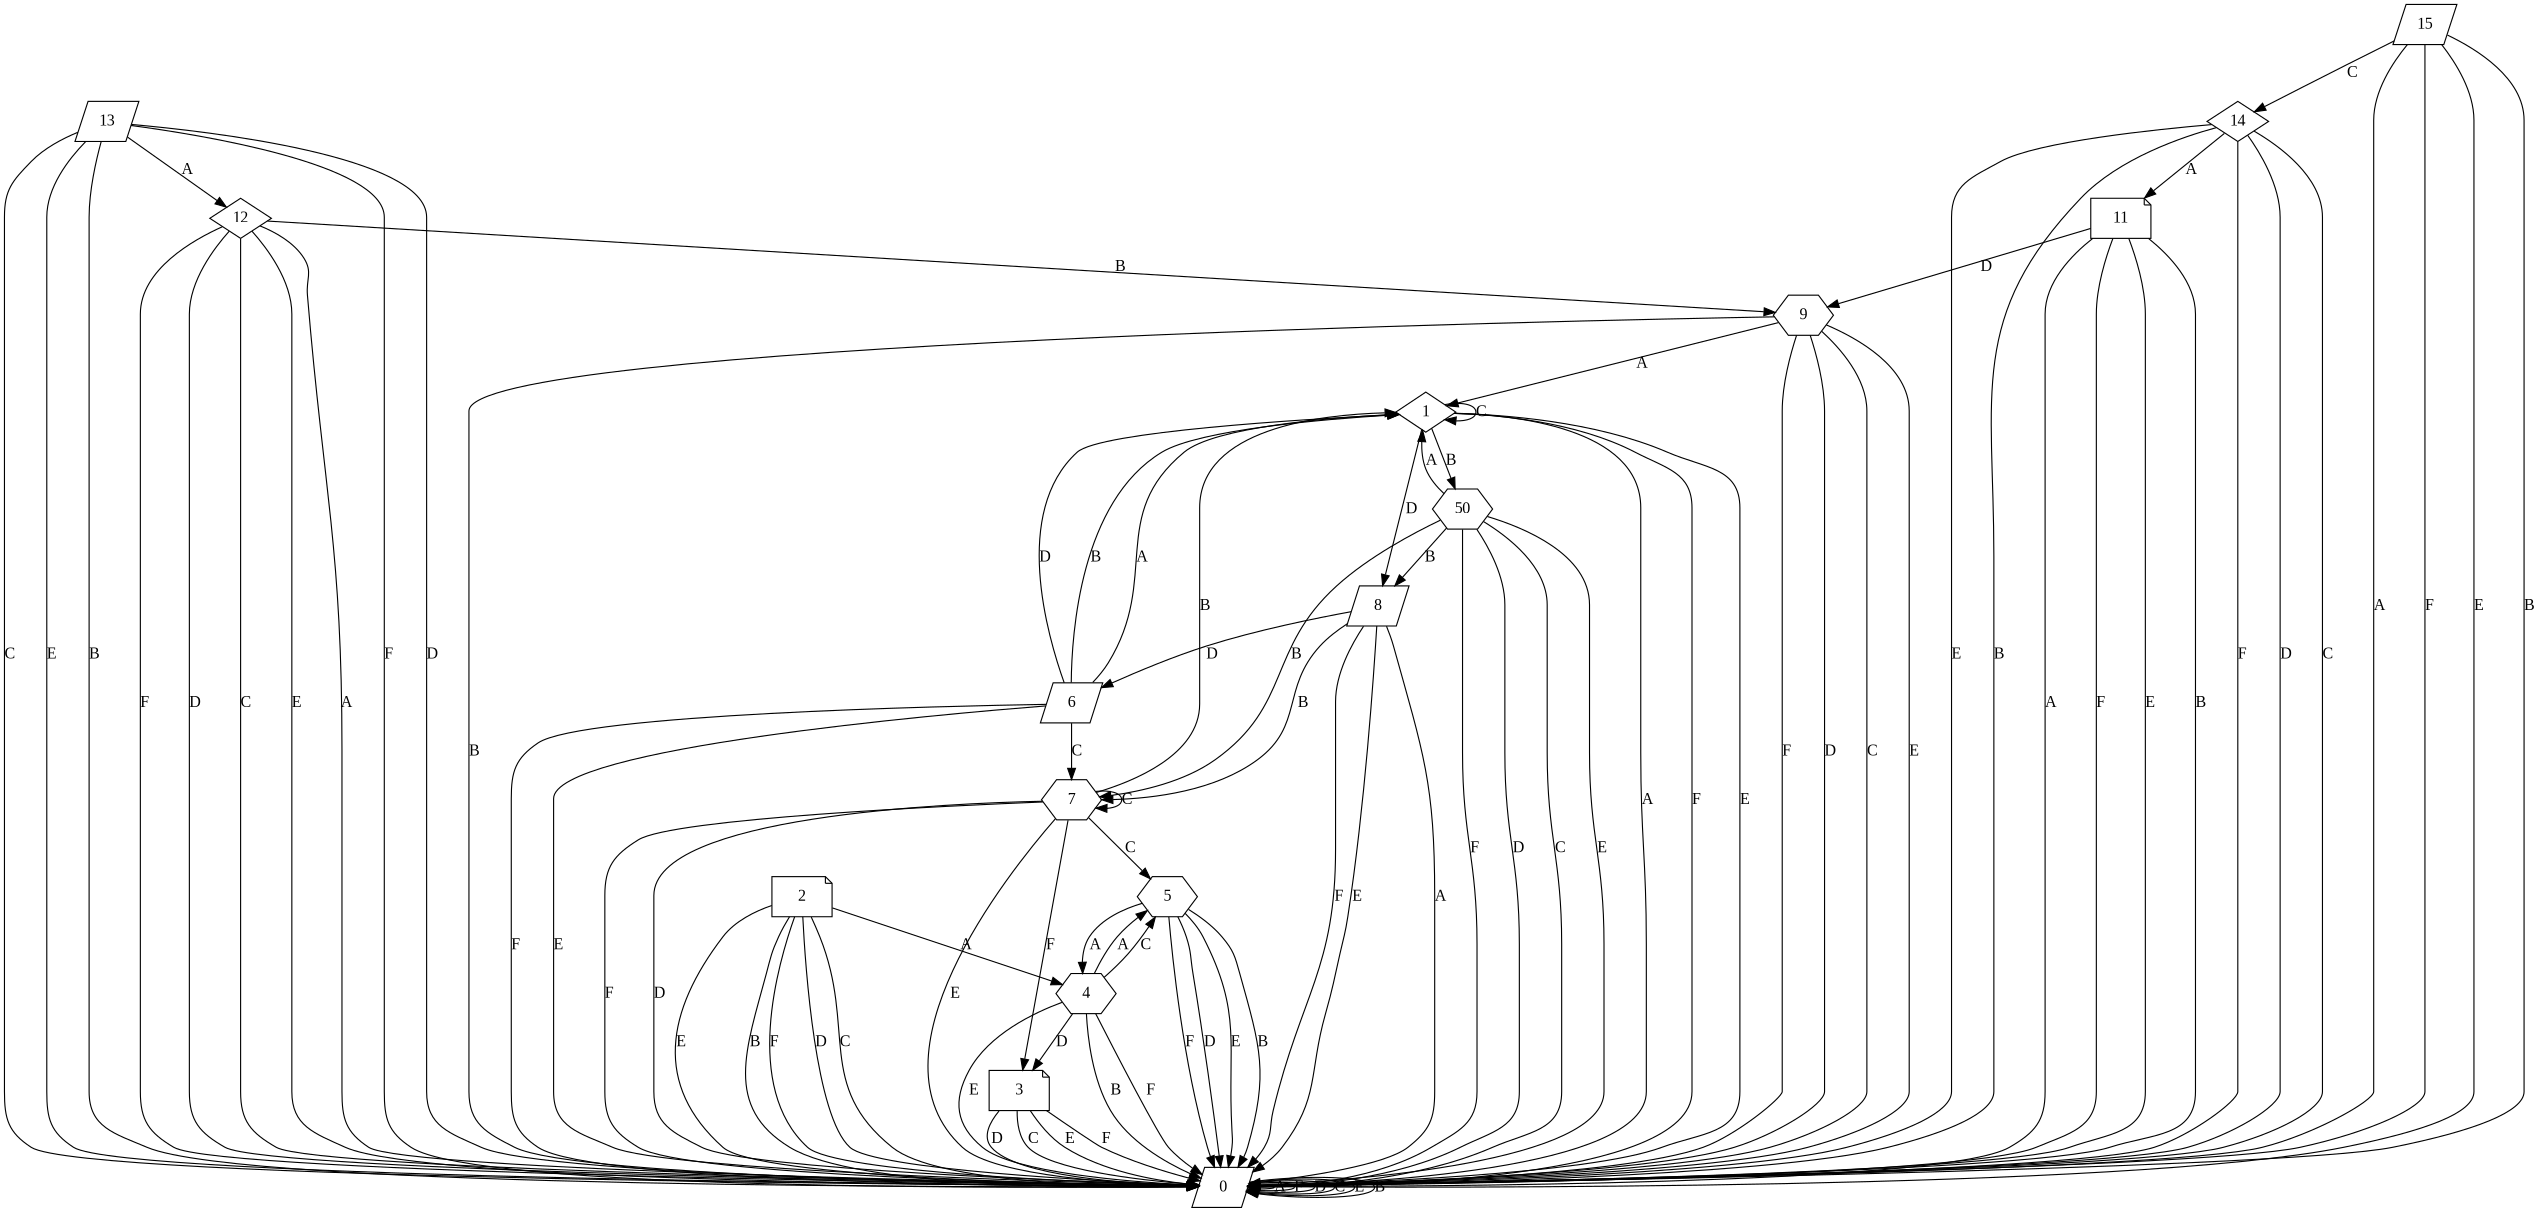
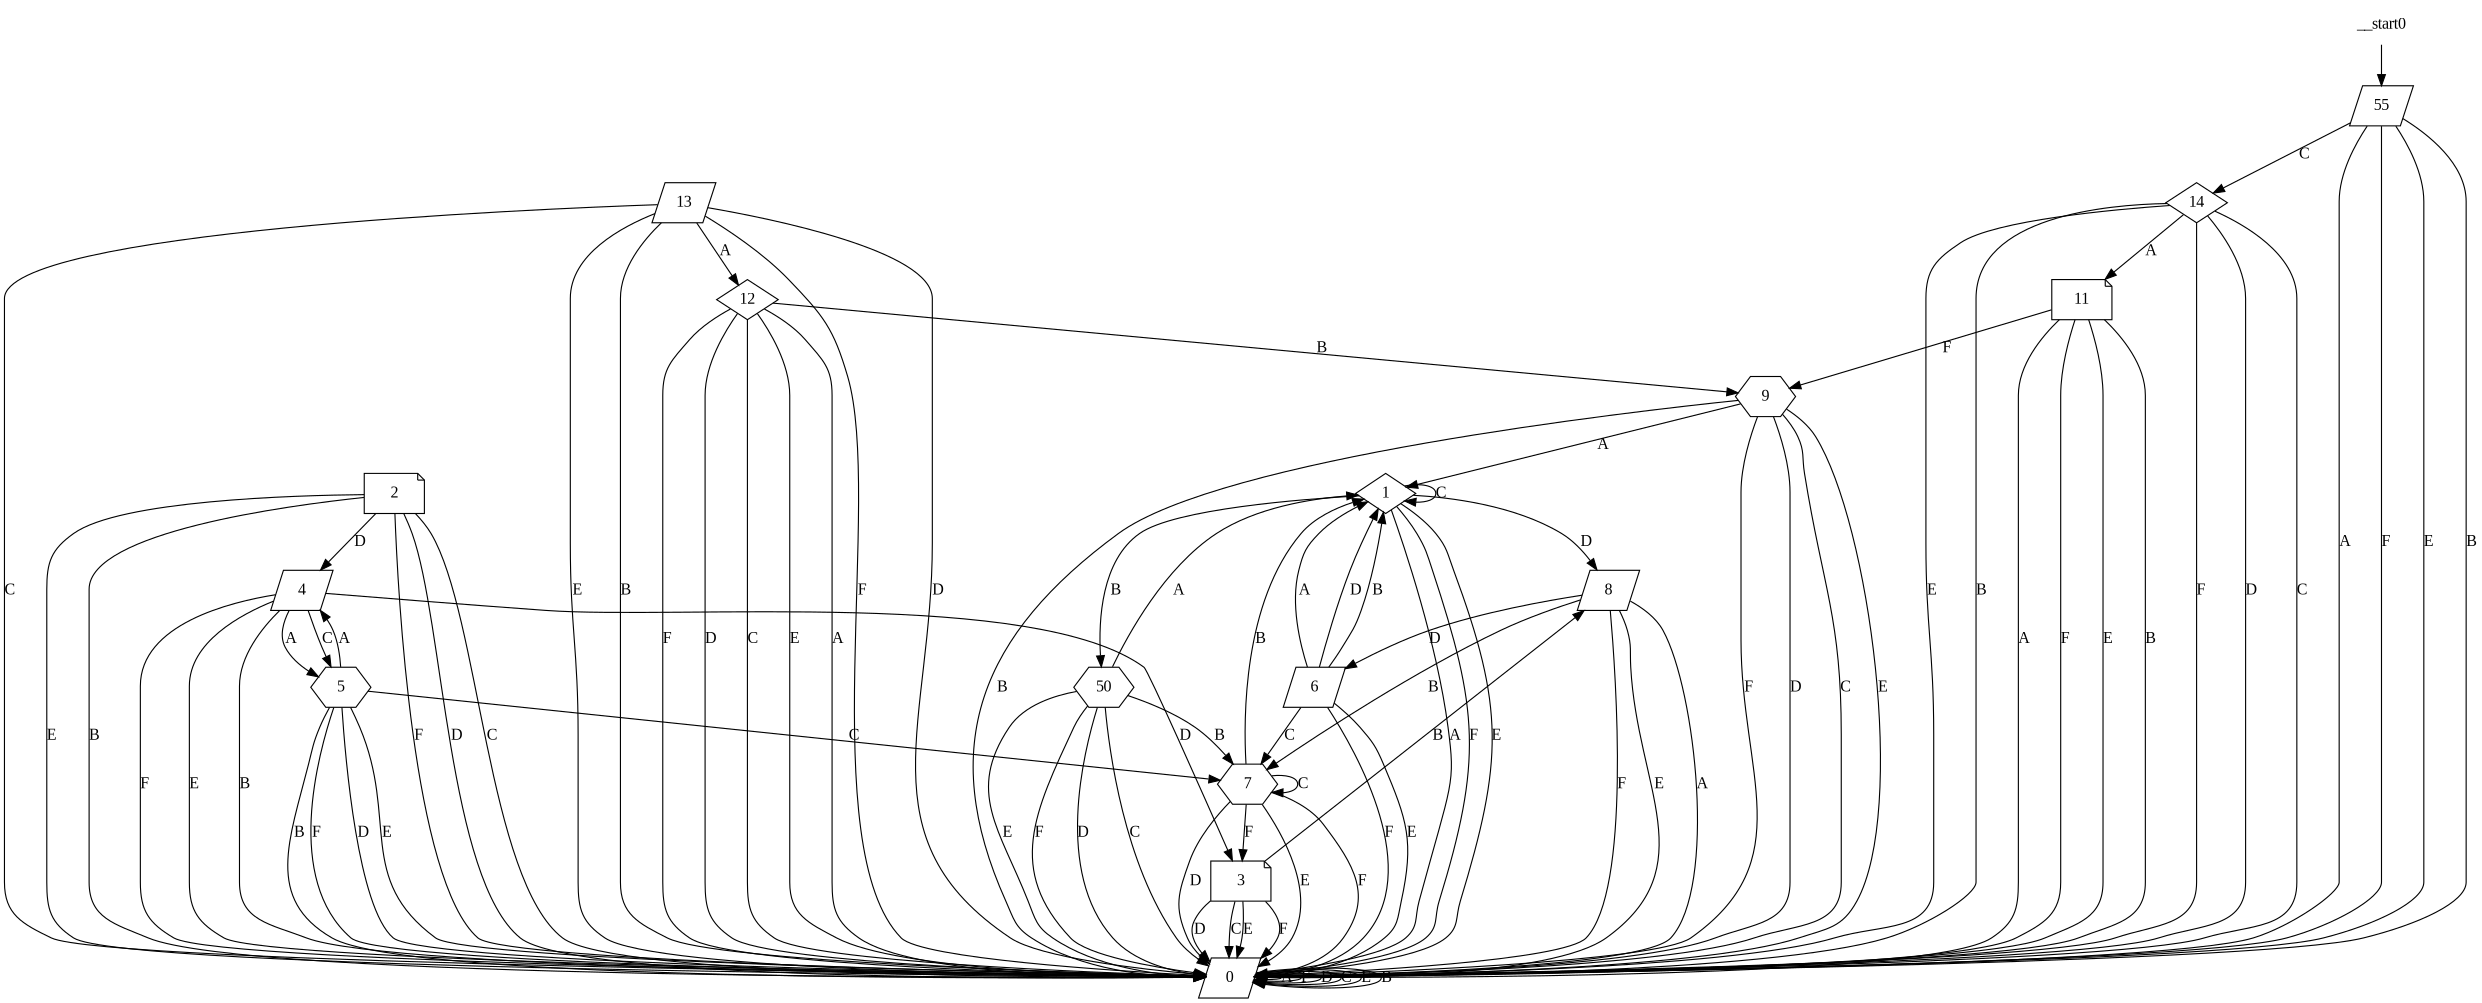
none -> (2381, 25)
(2425, 25) -> (2381, 106)
(1986, 267) -> (1947, 348)
(1424, 553) -> (1420, 739)
(1115, 844) -> (767, 733)
(966, 945) -> (360, 542)
(1086, 994) -> (302, 590)
